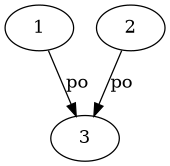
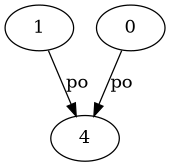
(131, 28) -> (131, 28)
(85, 138) -> (85, 138)
